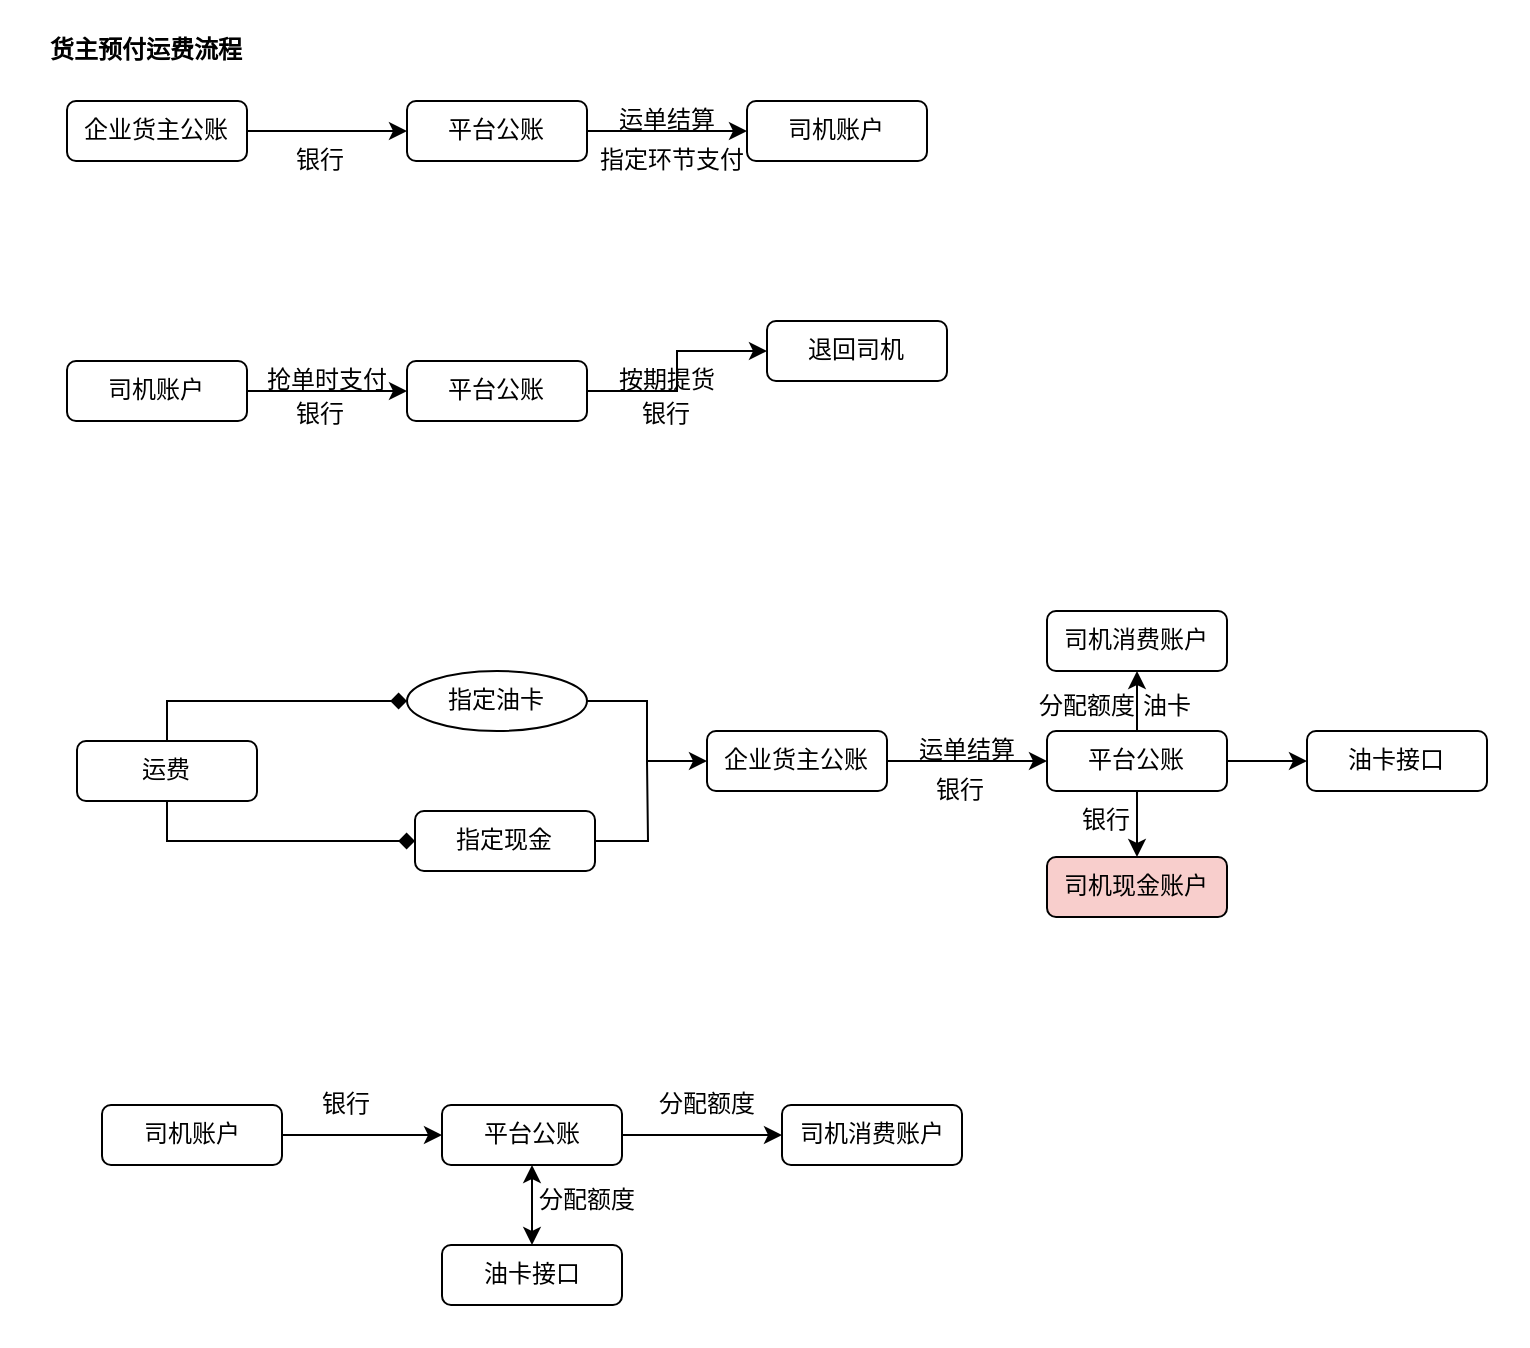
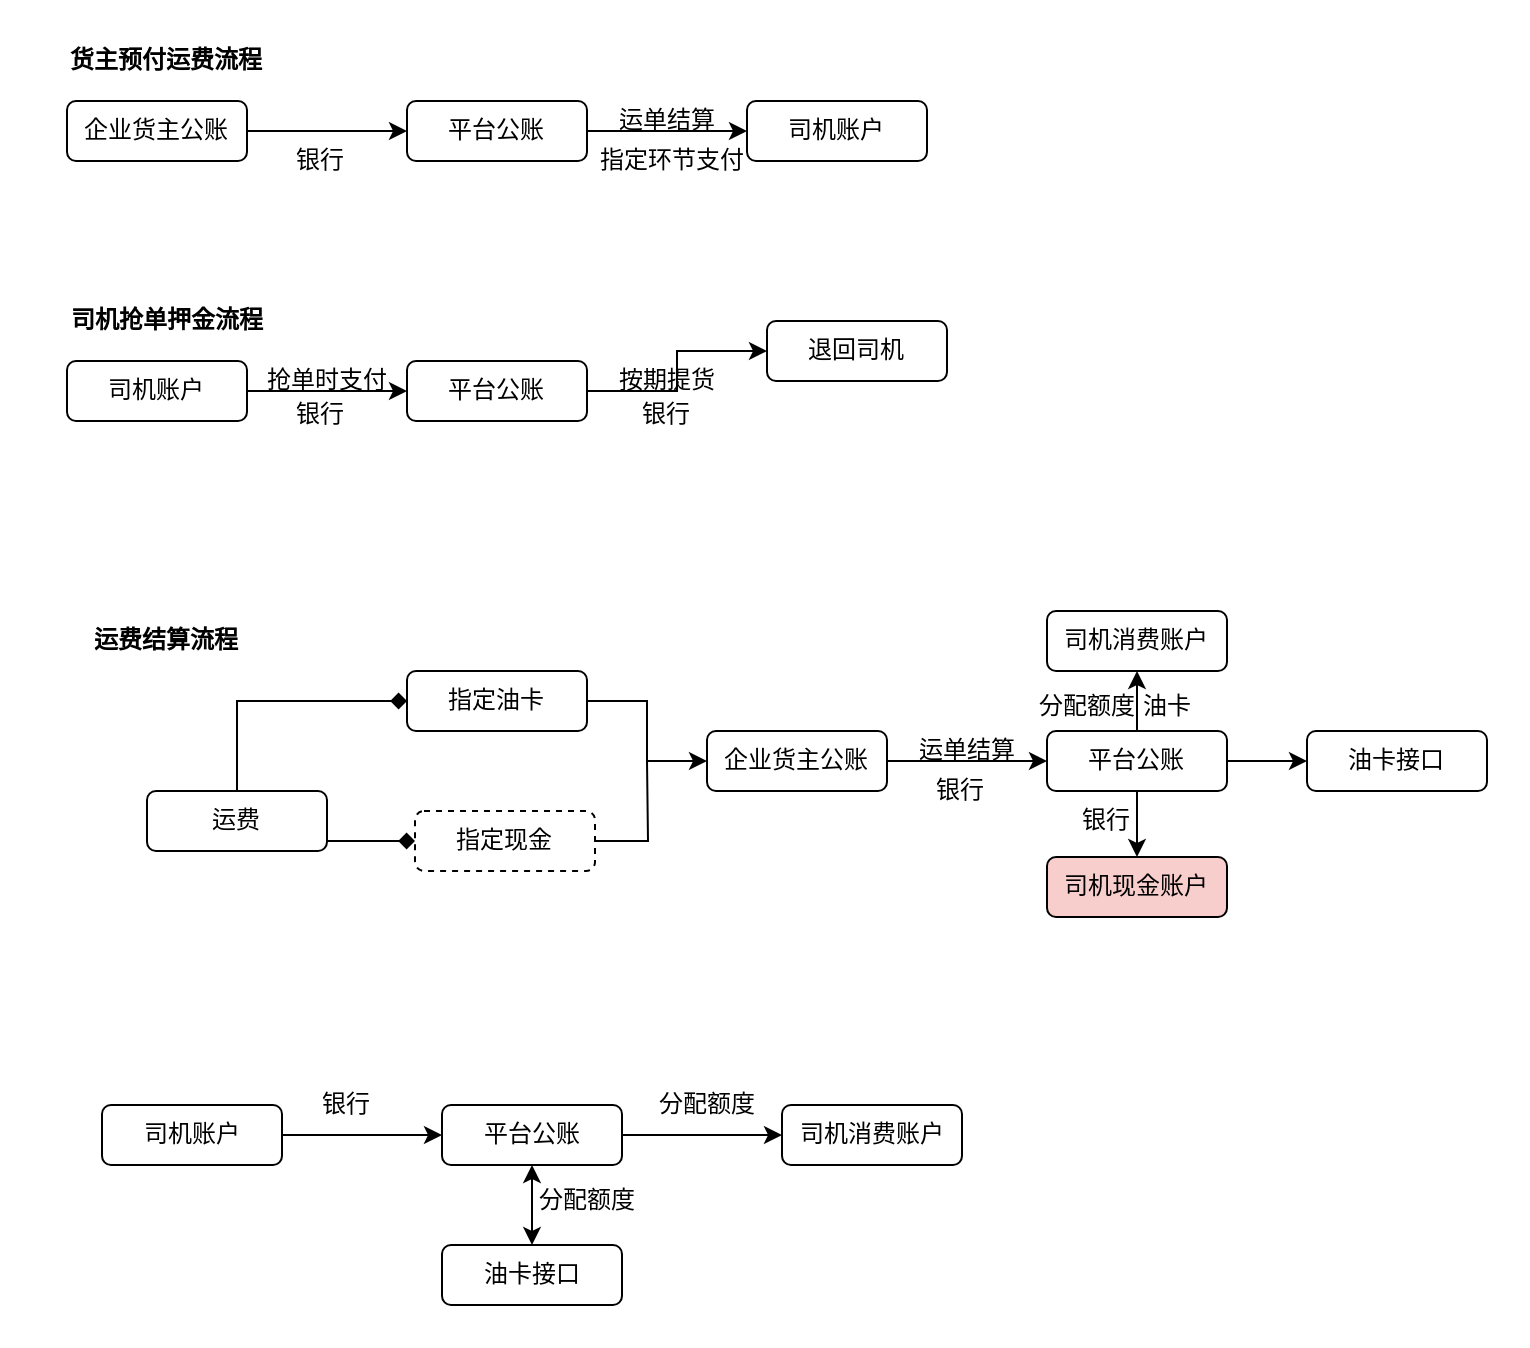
(147, 51) -> (167, 61)
none -> (167, 321)
none -> (167, 641)
(497, 701) -> (497, 701)
(167, 771) -> (237, 821)
(505, 841) -> (505, 841)
